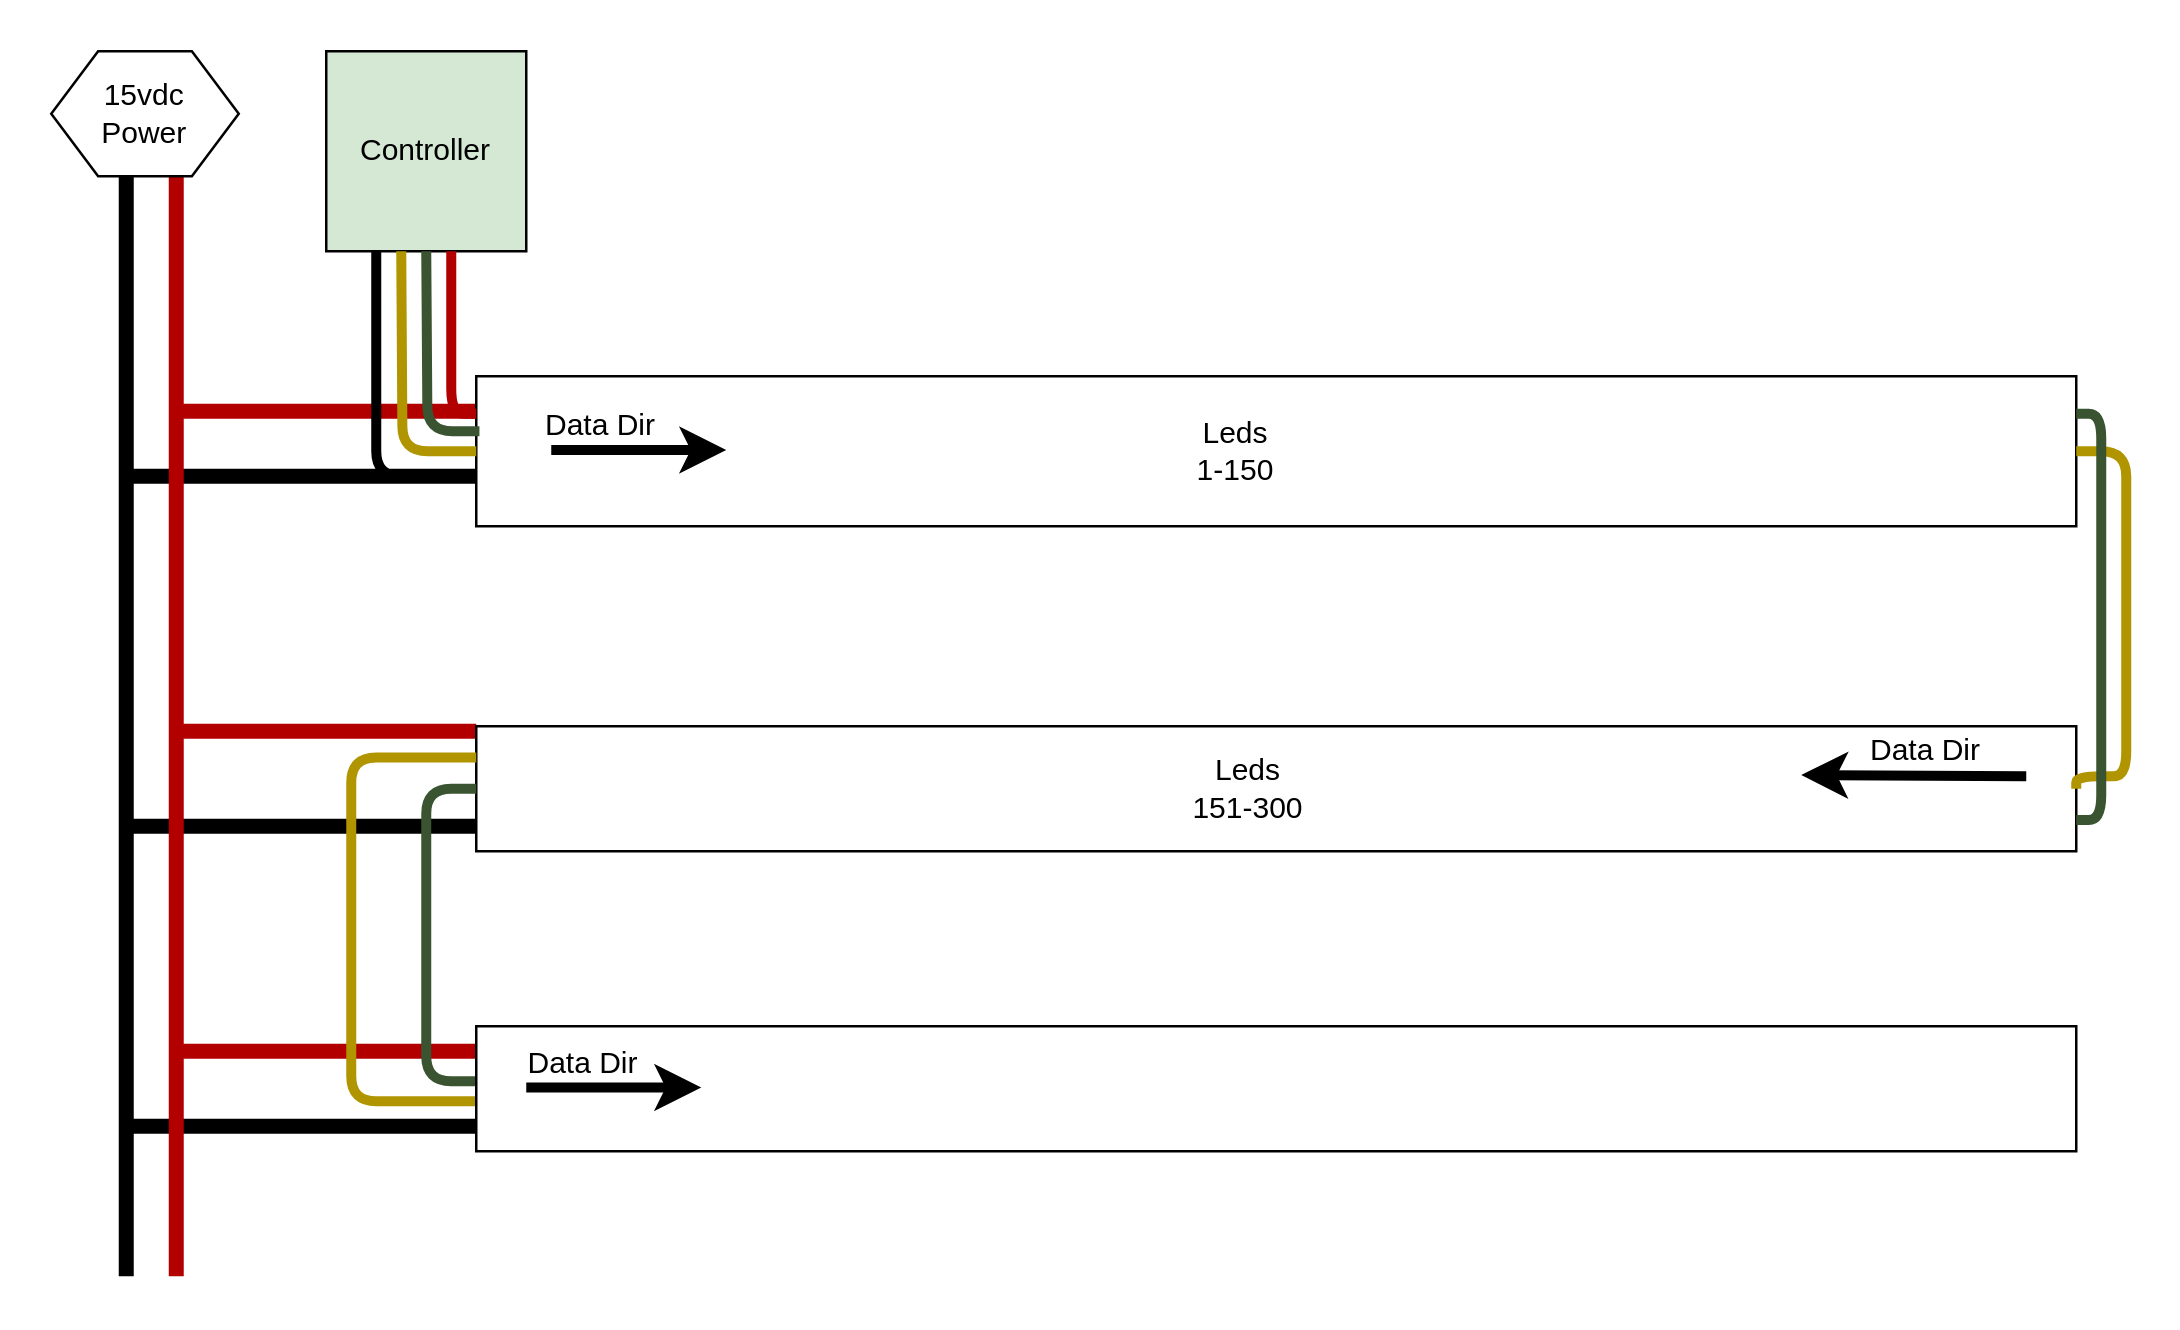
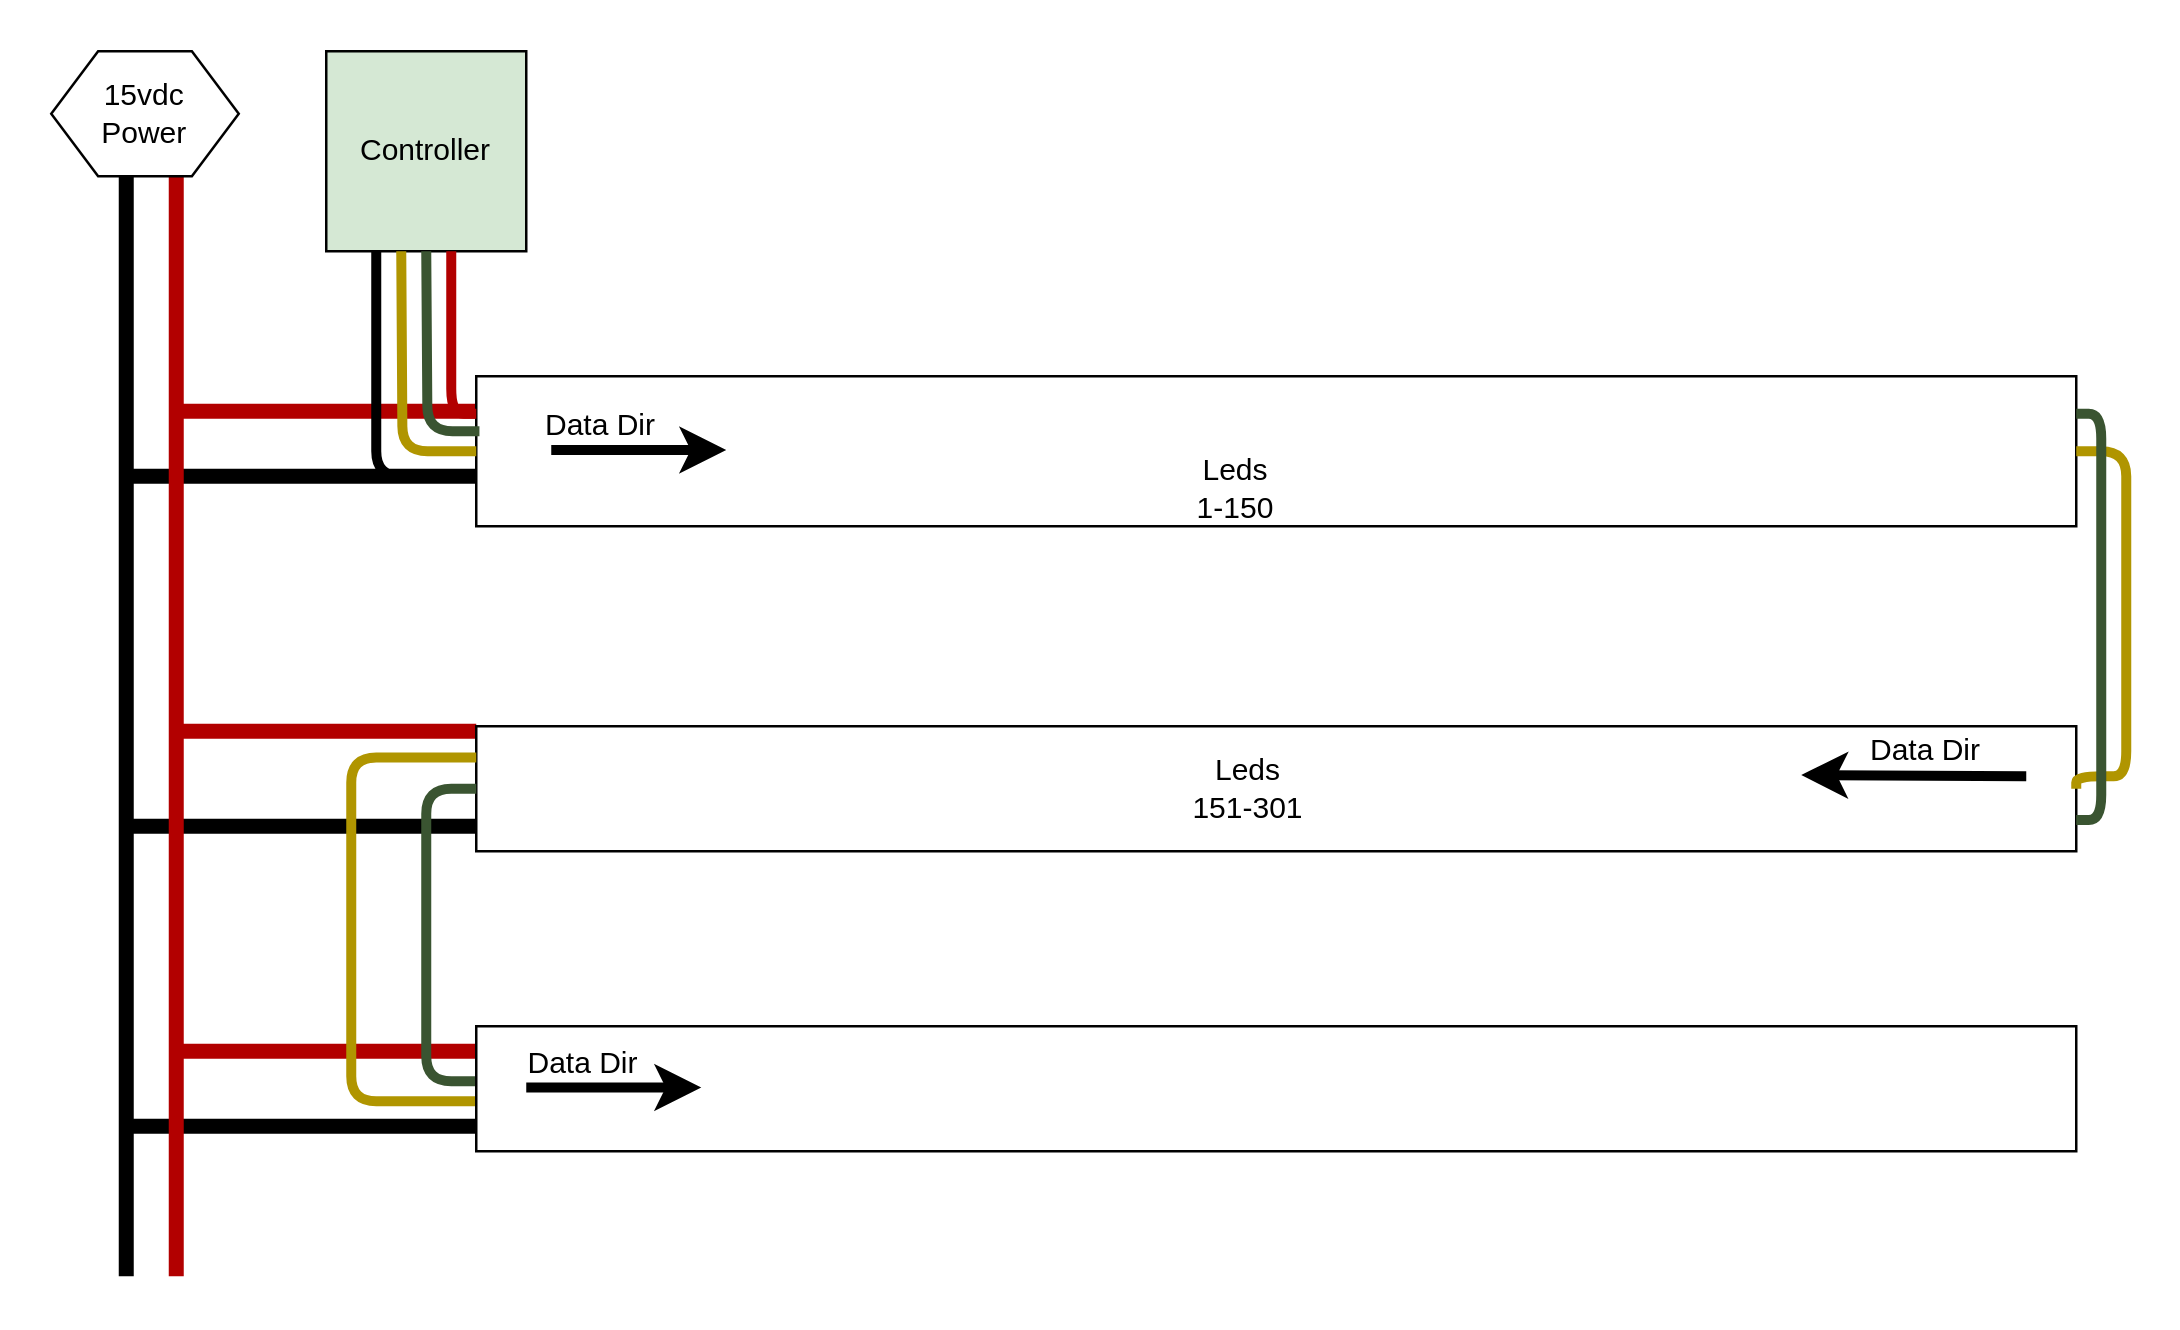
(1236, 451) -> (1236, 489)
(1249, 789) -> (1249, 789)
